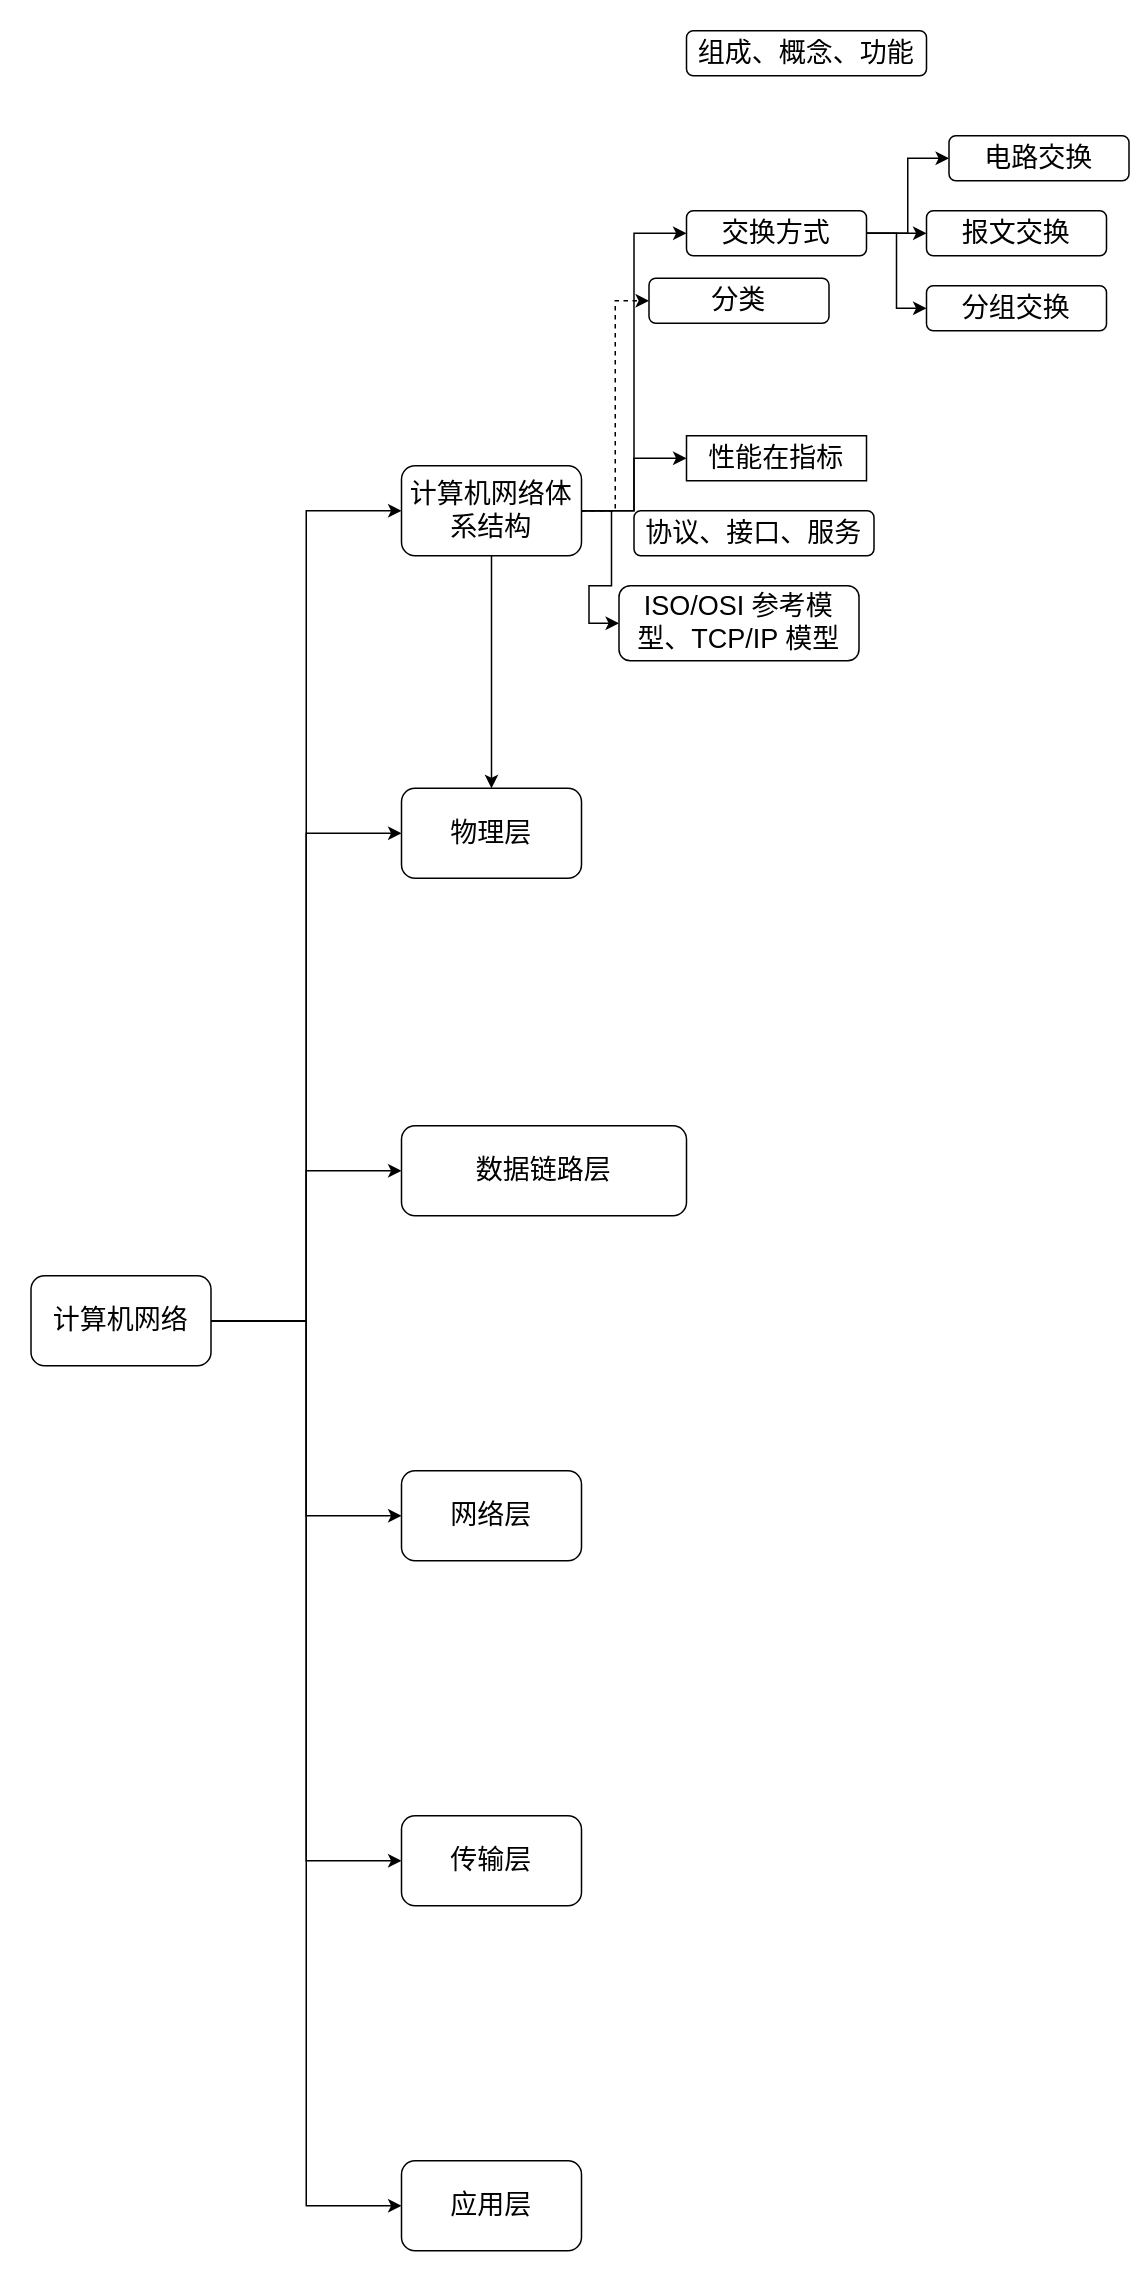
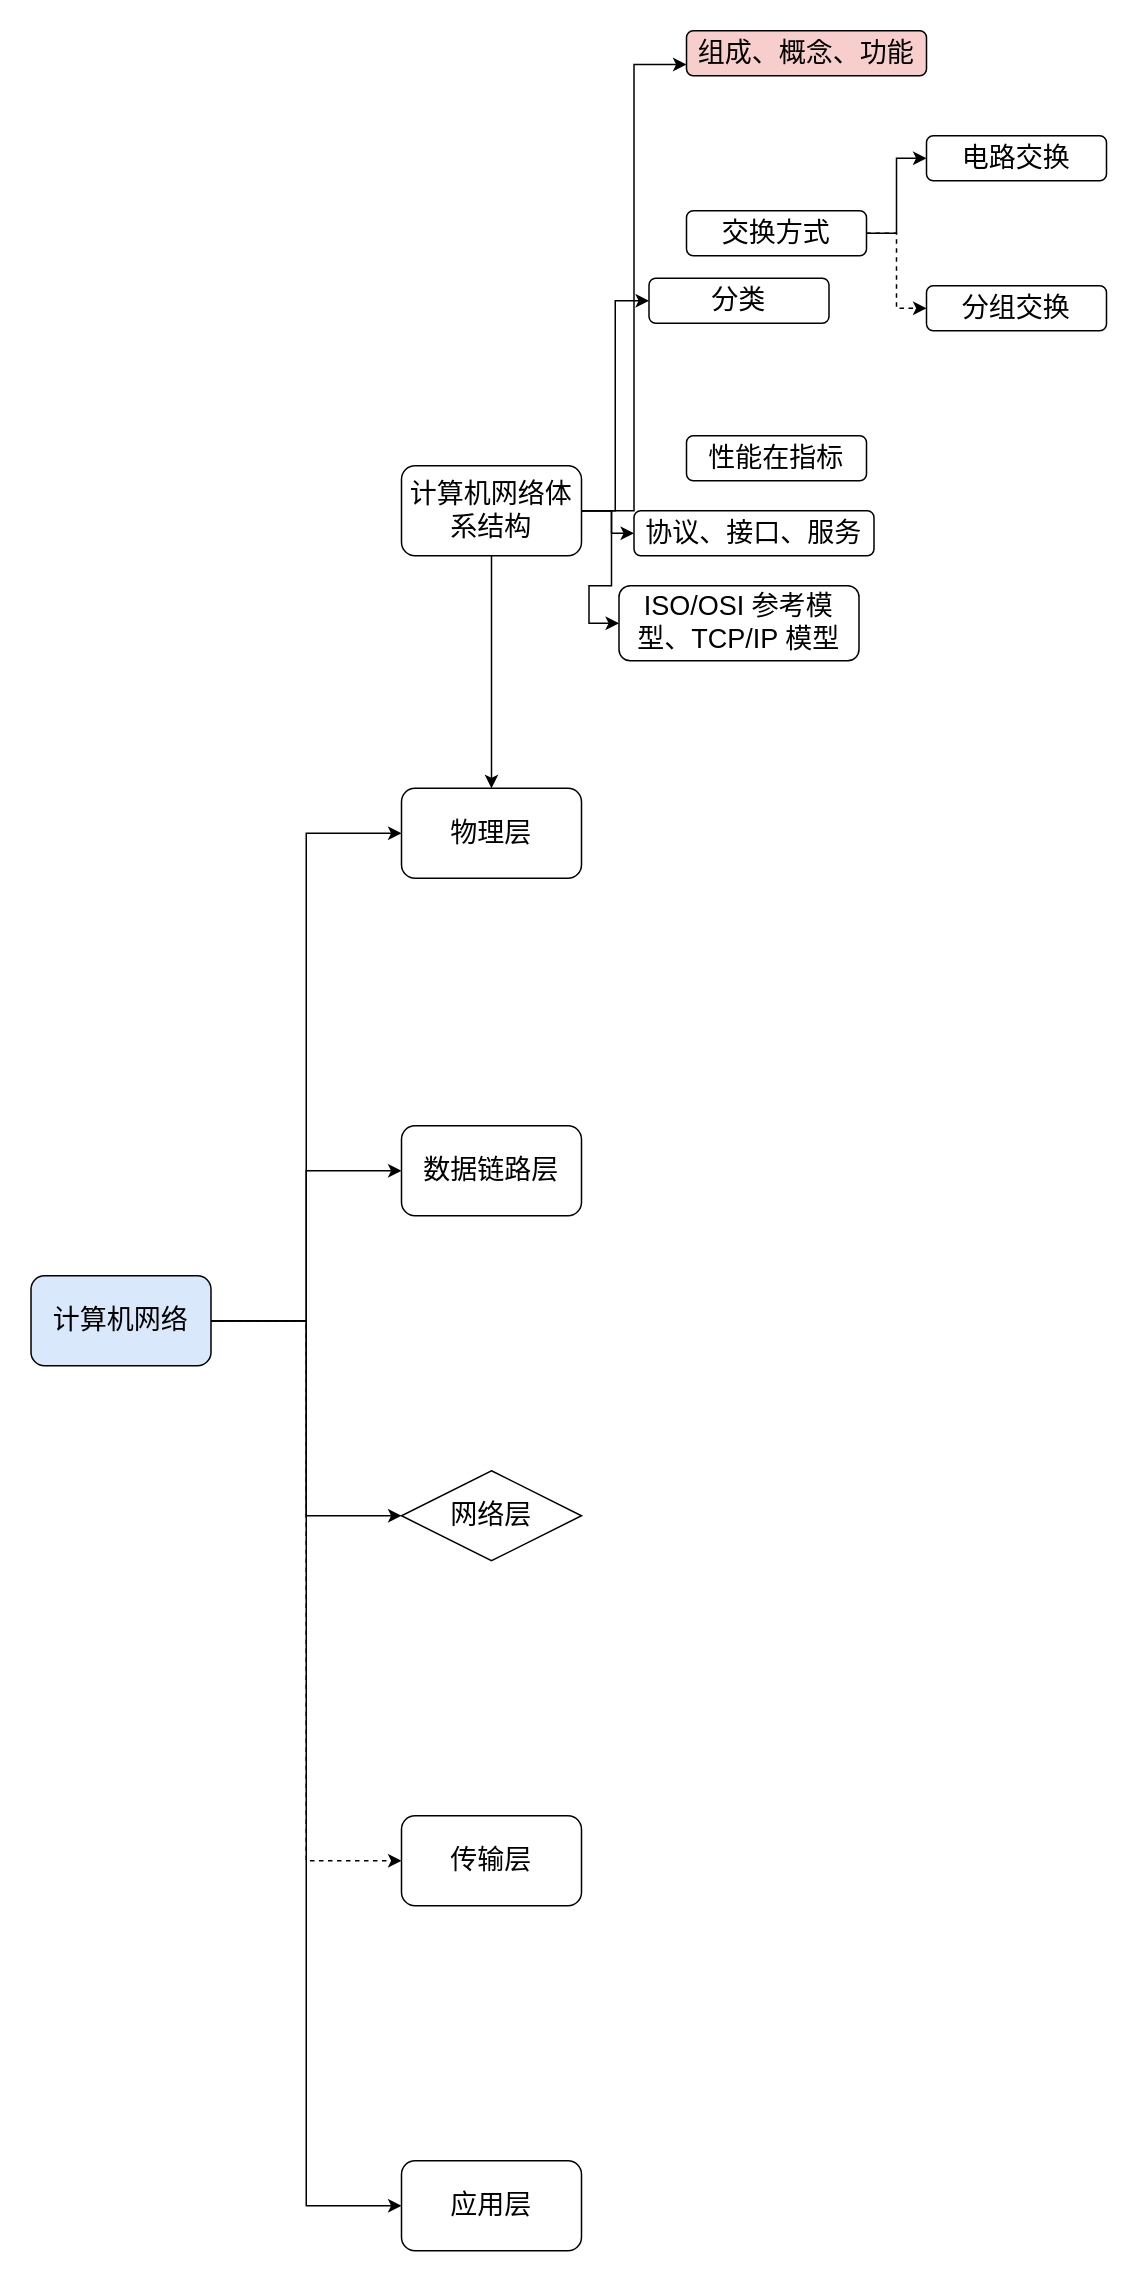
(806, 53) -> (806, 53)
(1039, 158) -> (1016, 158)
(655, 233) -> none
(913, 233) -> none
(1016, 233) -> none
(896, 282) -> (896, 282)
(615, 393) -> (615, 393)
(655, 458) -> (634, 127)
(776, 458) -> (776, 458)
none -> (619, 533)
(306, 629) -> none
(544, 1171) -> (491, 1171)
(121, 1321) -> (121, 1321)
(491, 1516) -> (491, 1516)
(350, 1861) -> (350, 1861)
